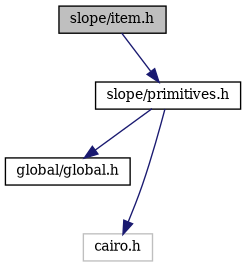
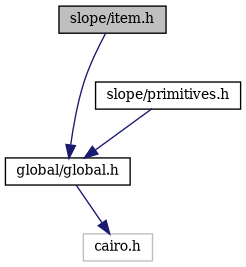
(136, 52) -> (83, 87)
(149, 166) -> (89, 204)
